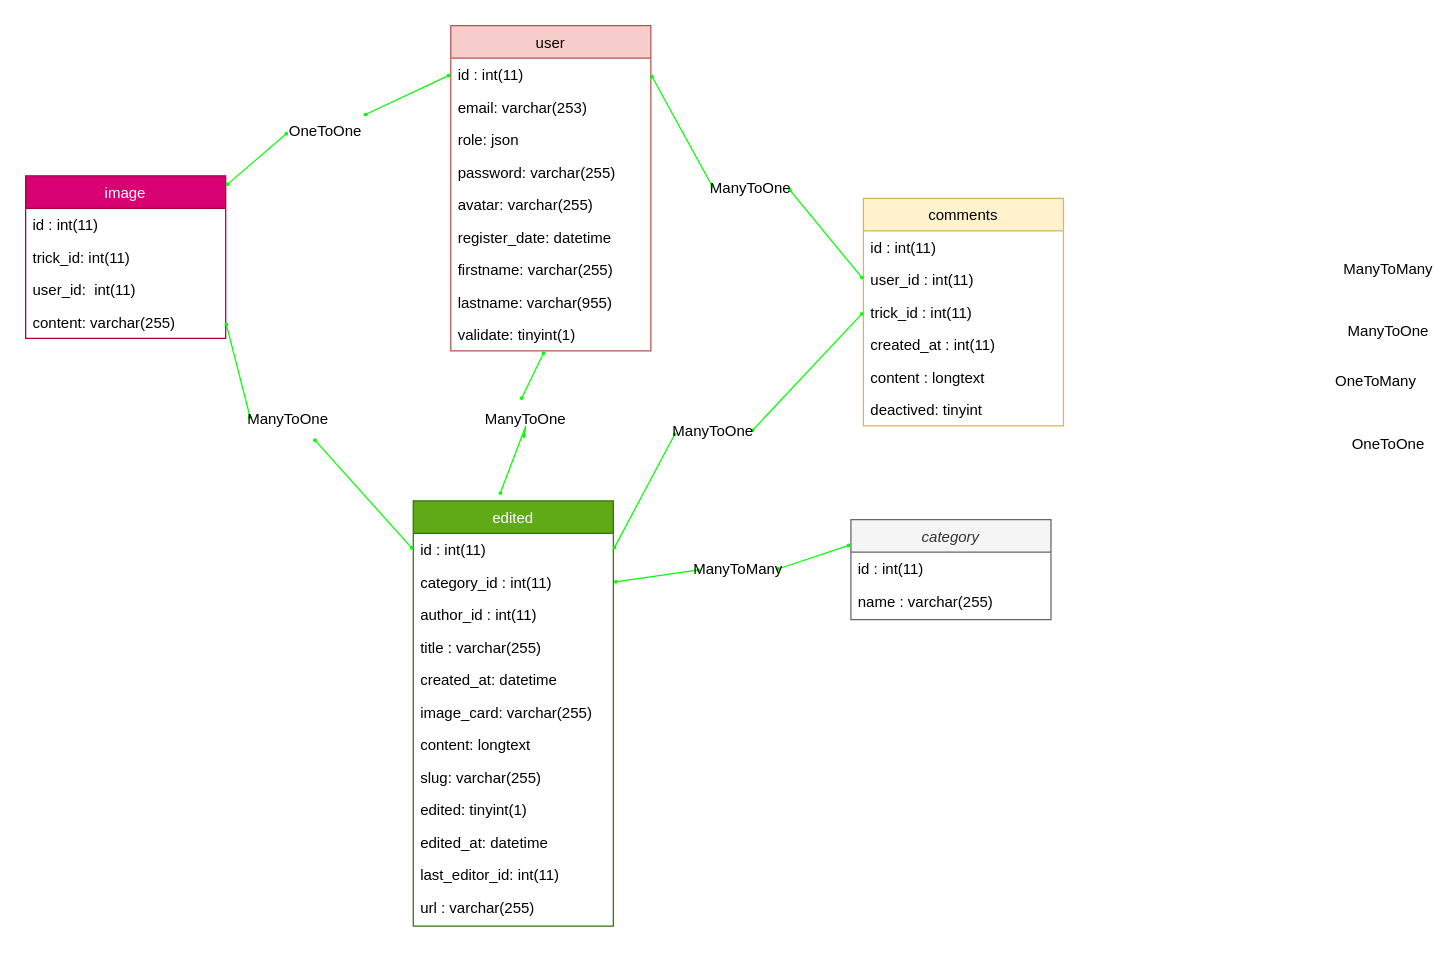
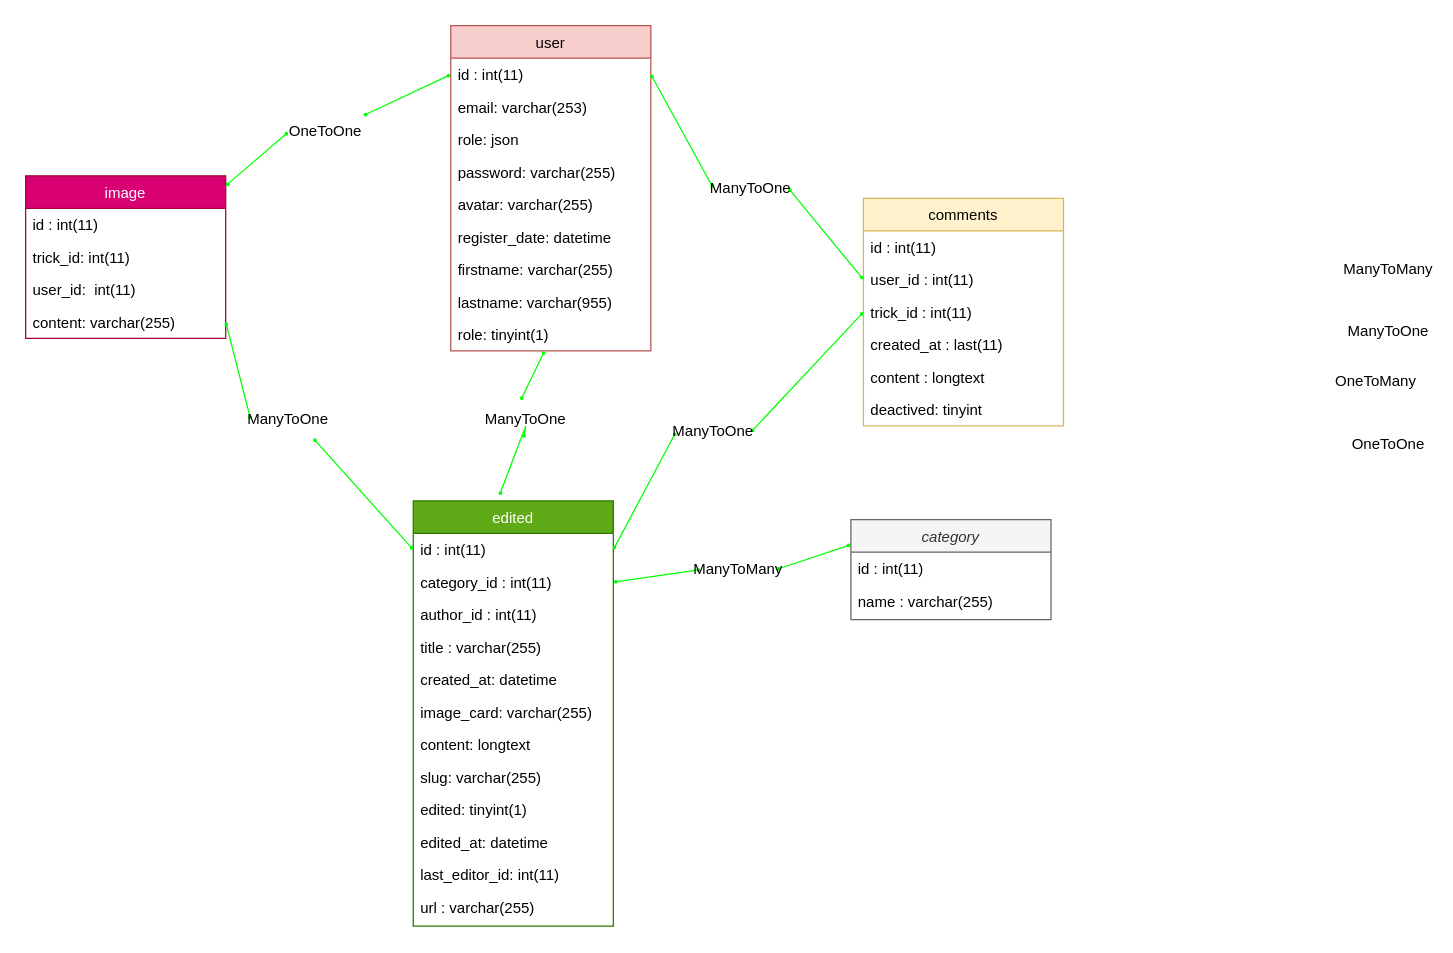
(530, 335) -> (515, 335)
(946, 345) -> (950, 345)
